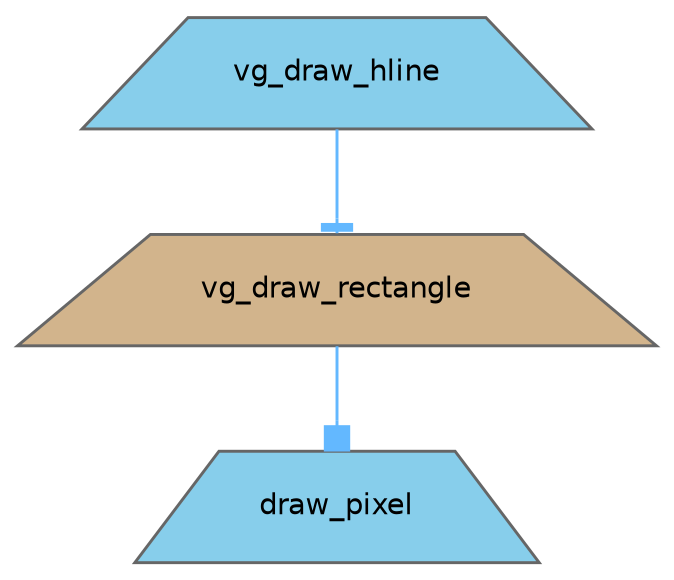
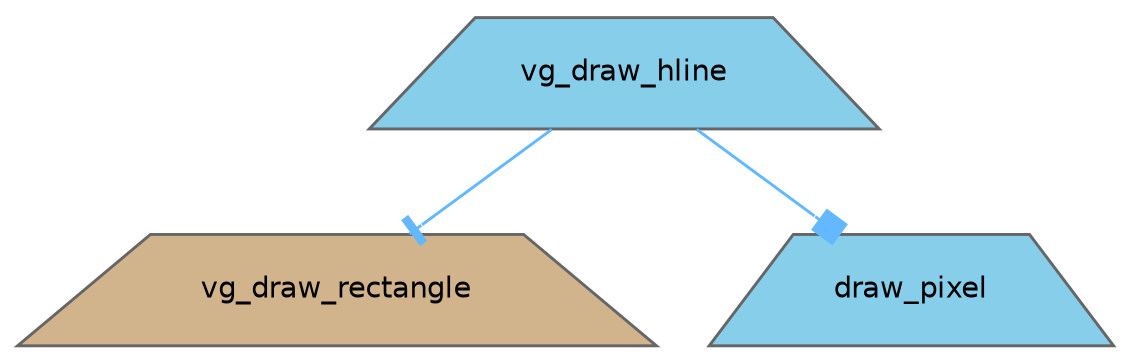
(337, 384) -> (756, 173)
